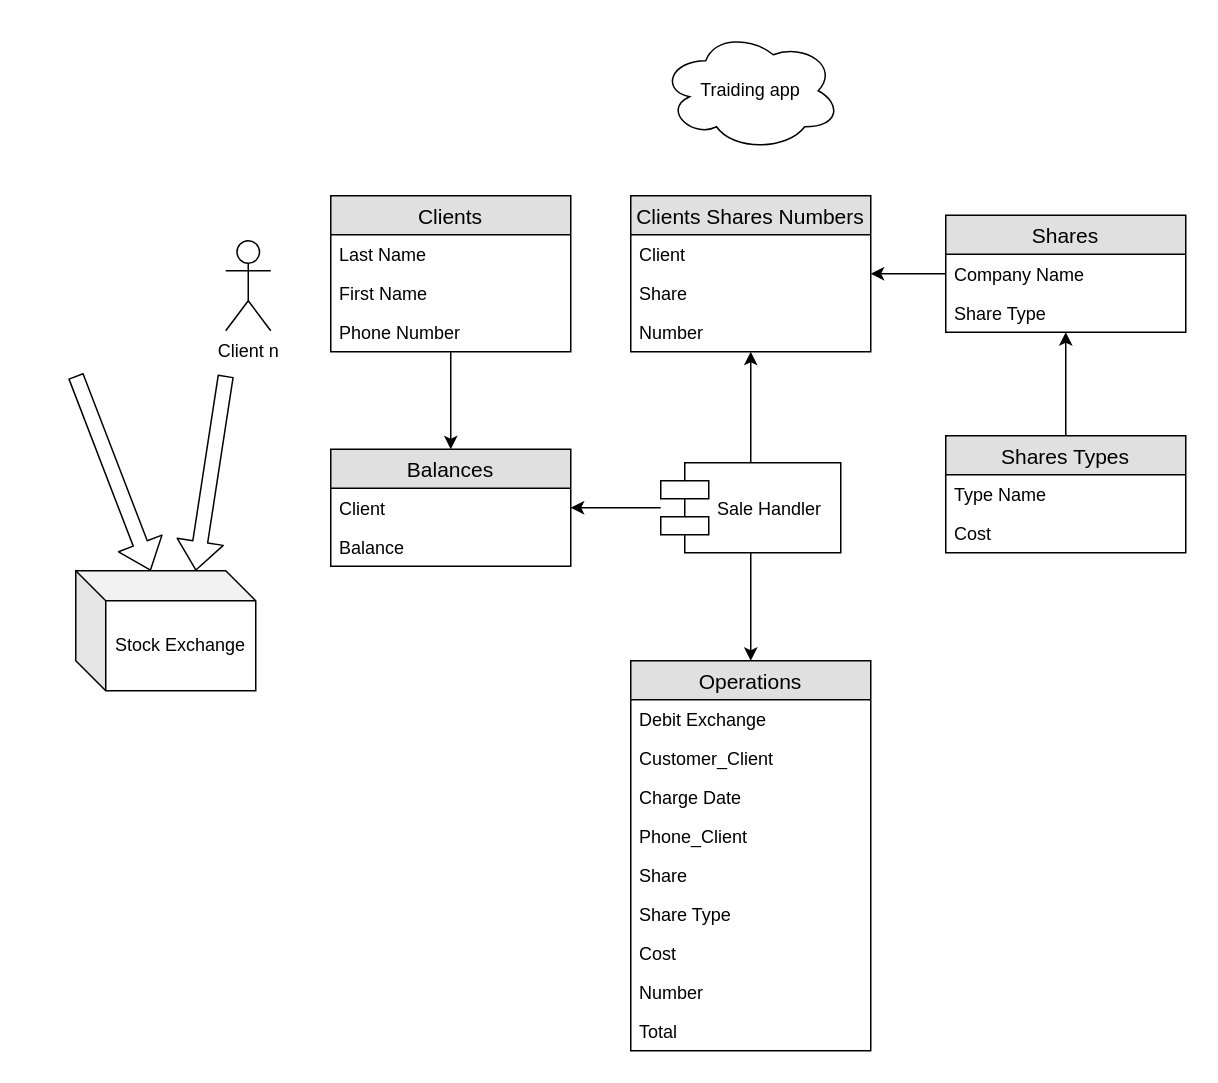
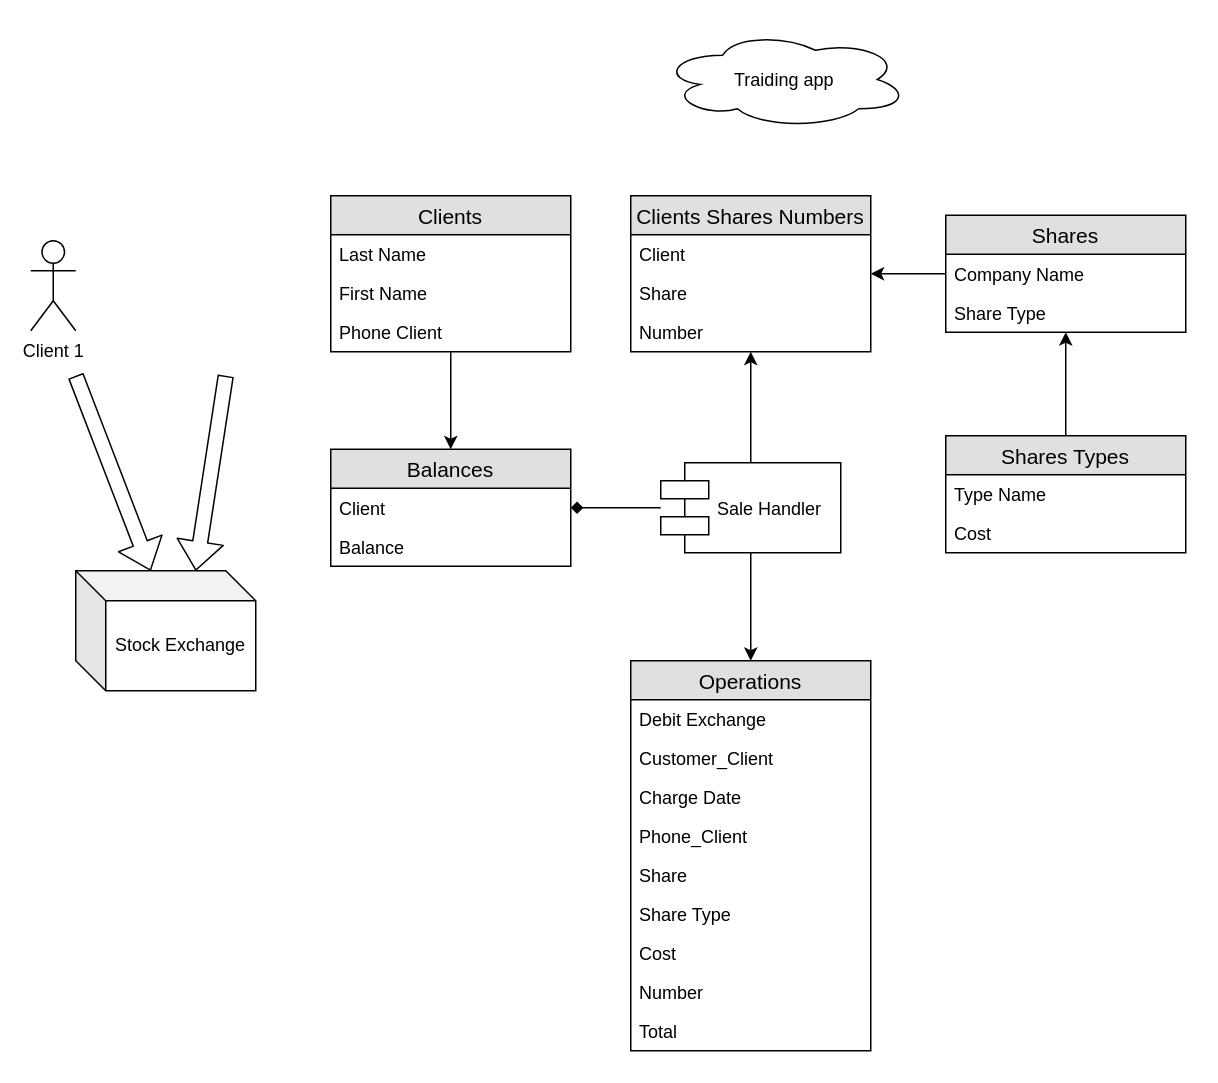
(751, 91) -> (785, 80)
none -> (53, 286)
(248, 286) -> none
(397, 333) -> (392, 333)
(582, 508) -> (583, 508)
